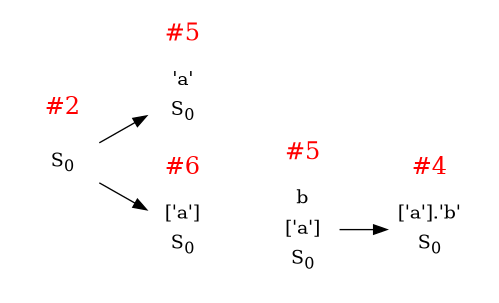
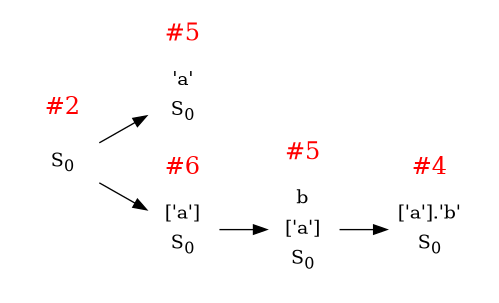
none -> (238, 230)
